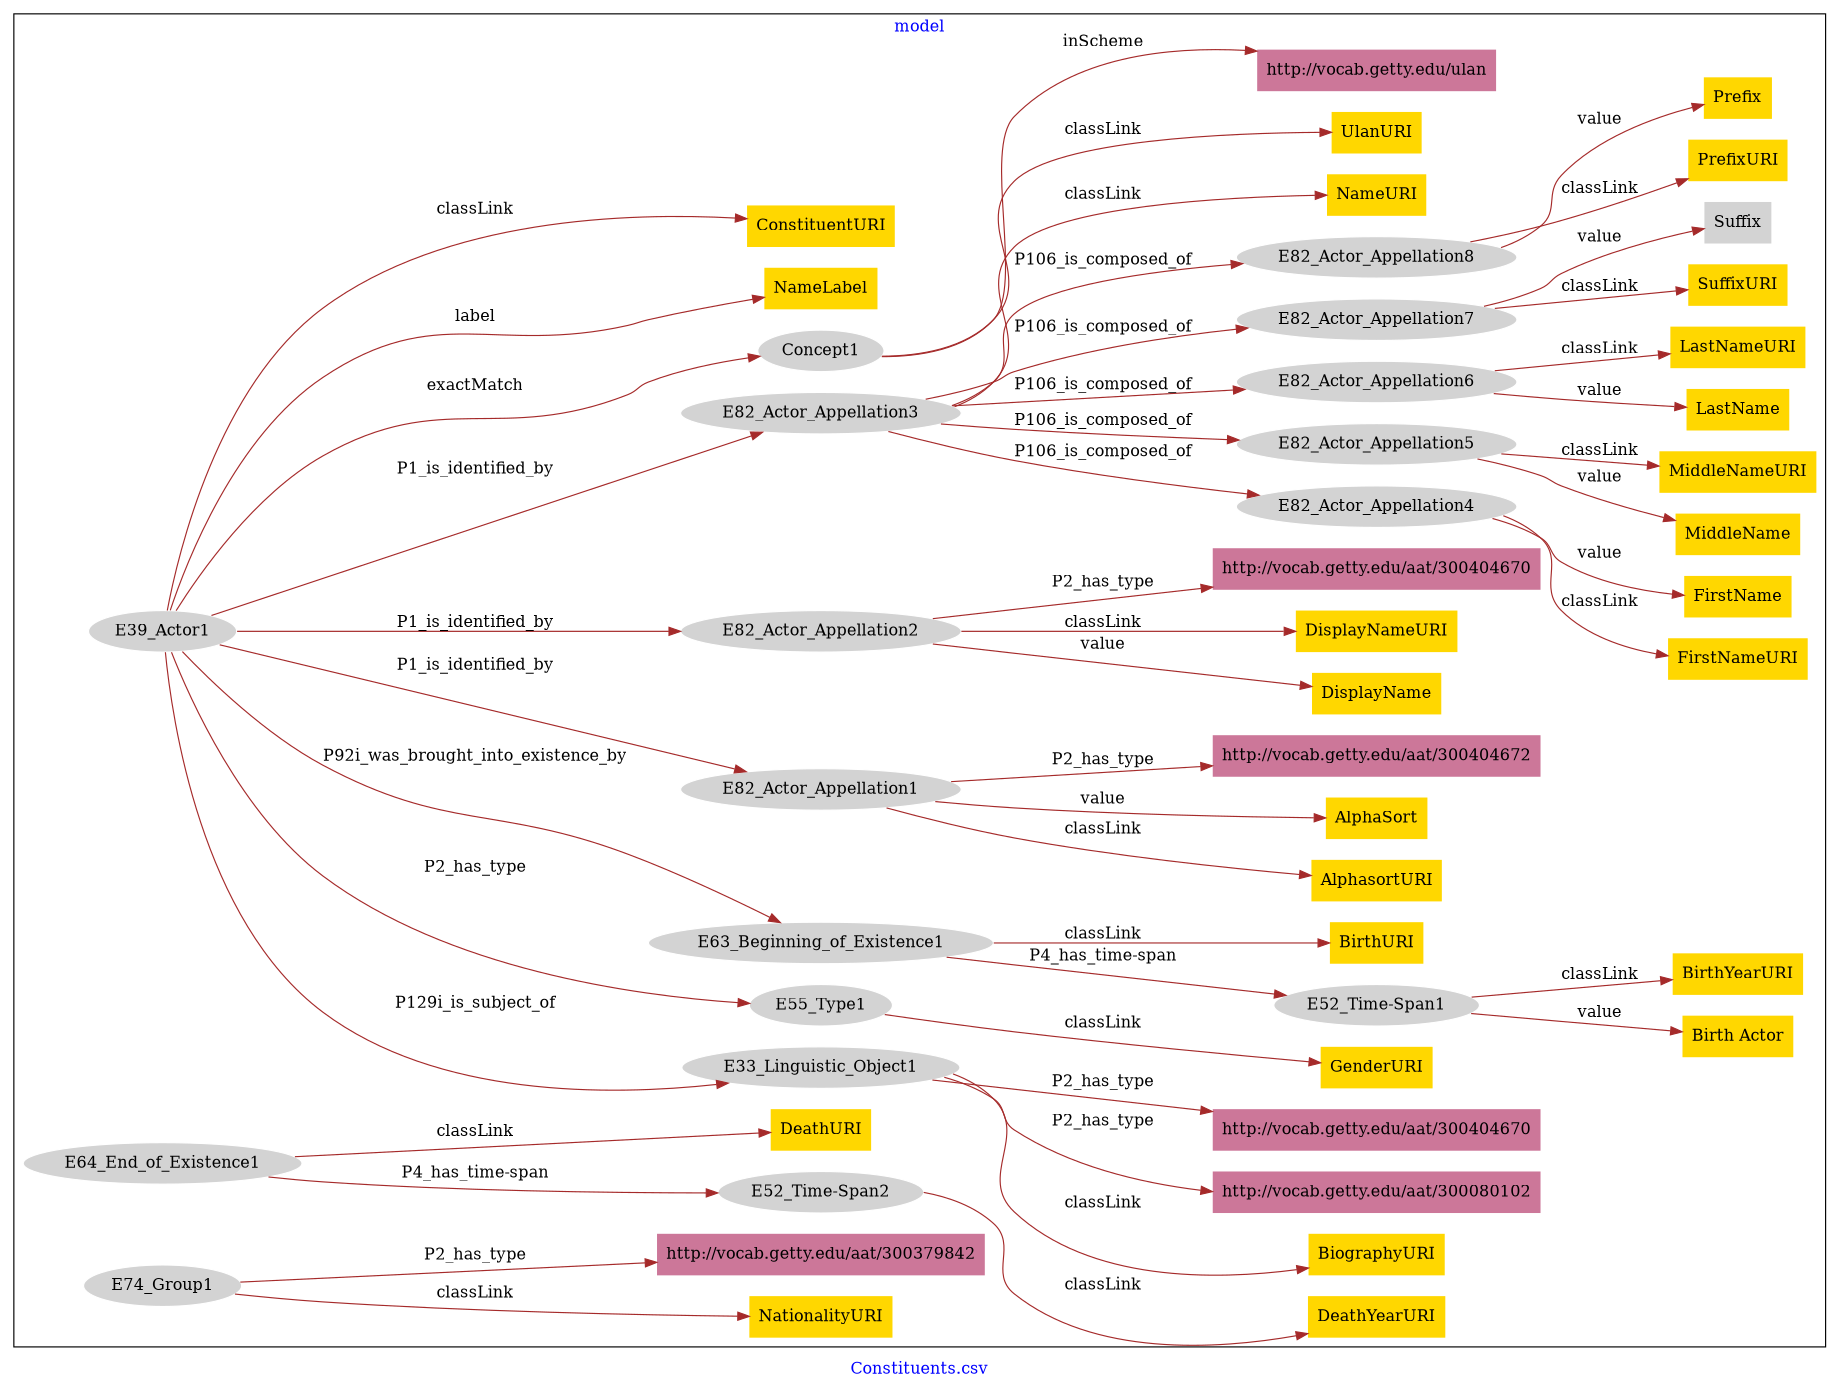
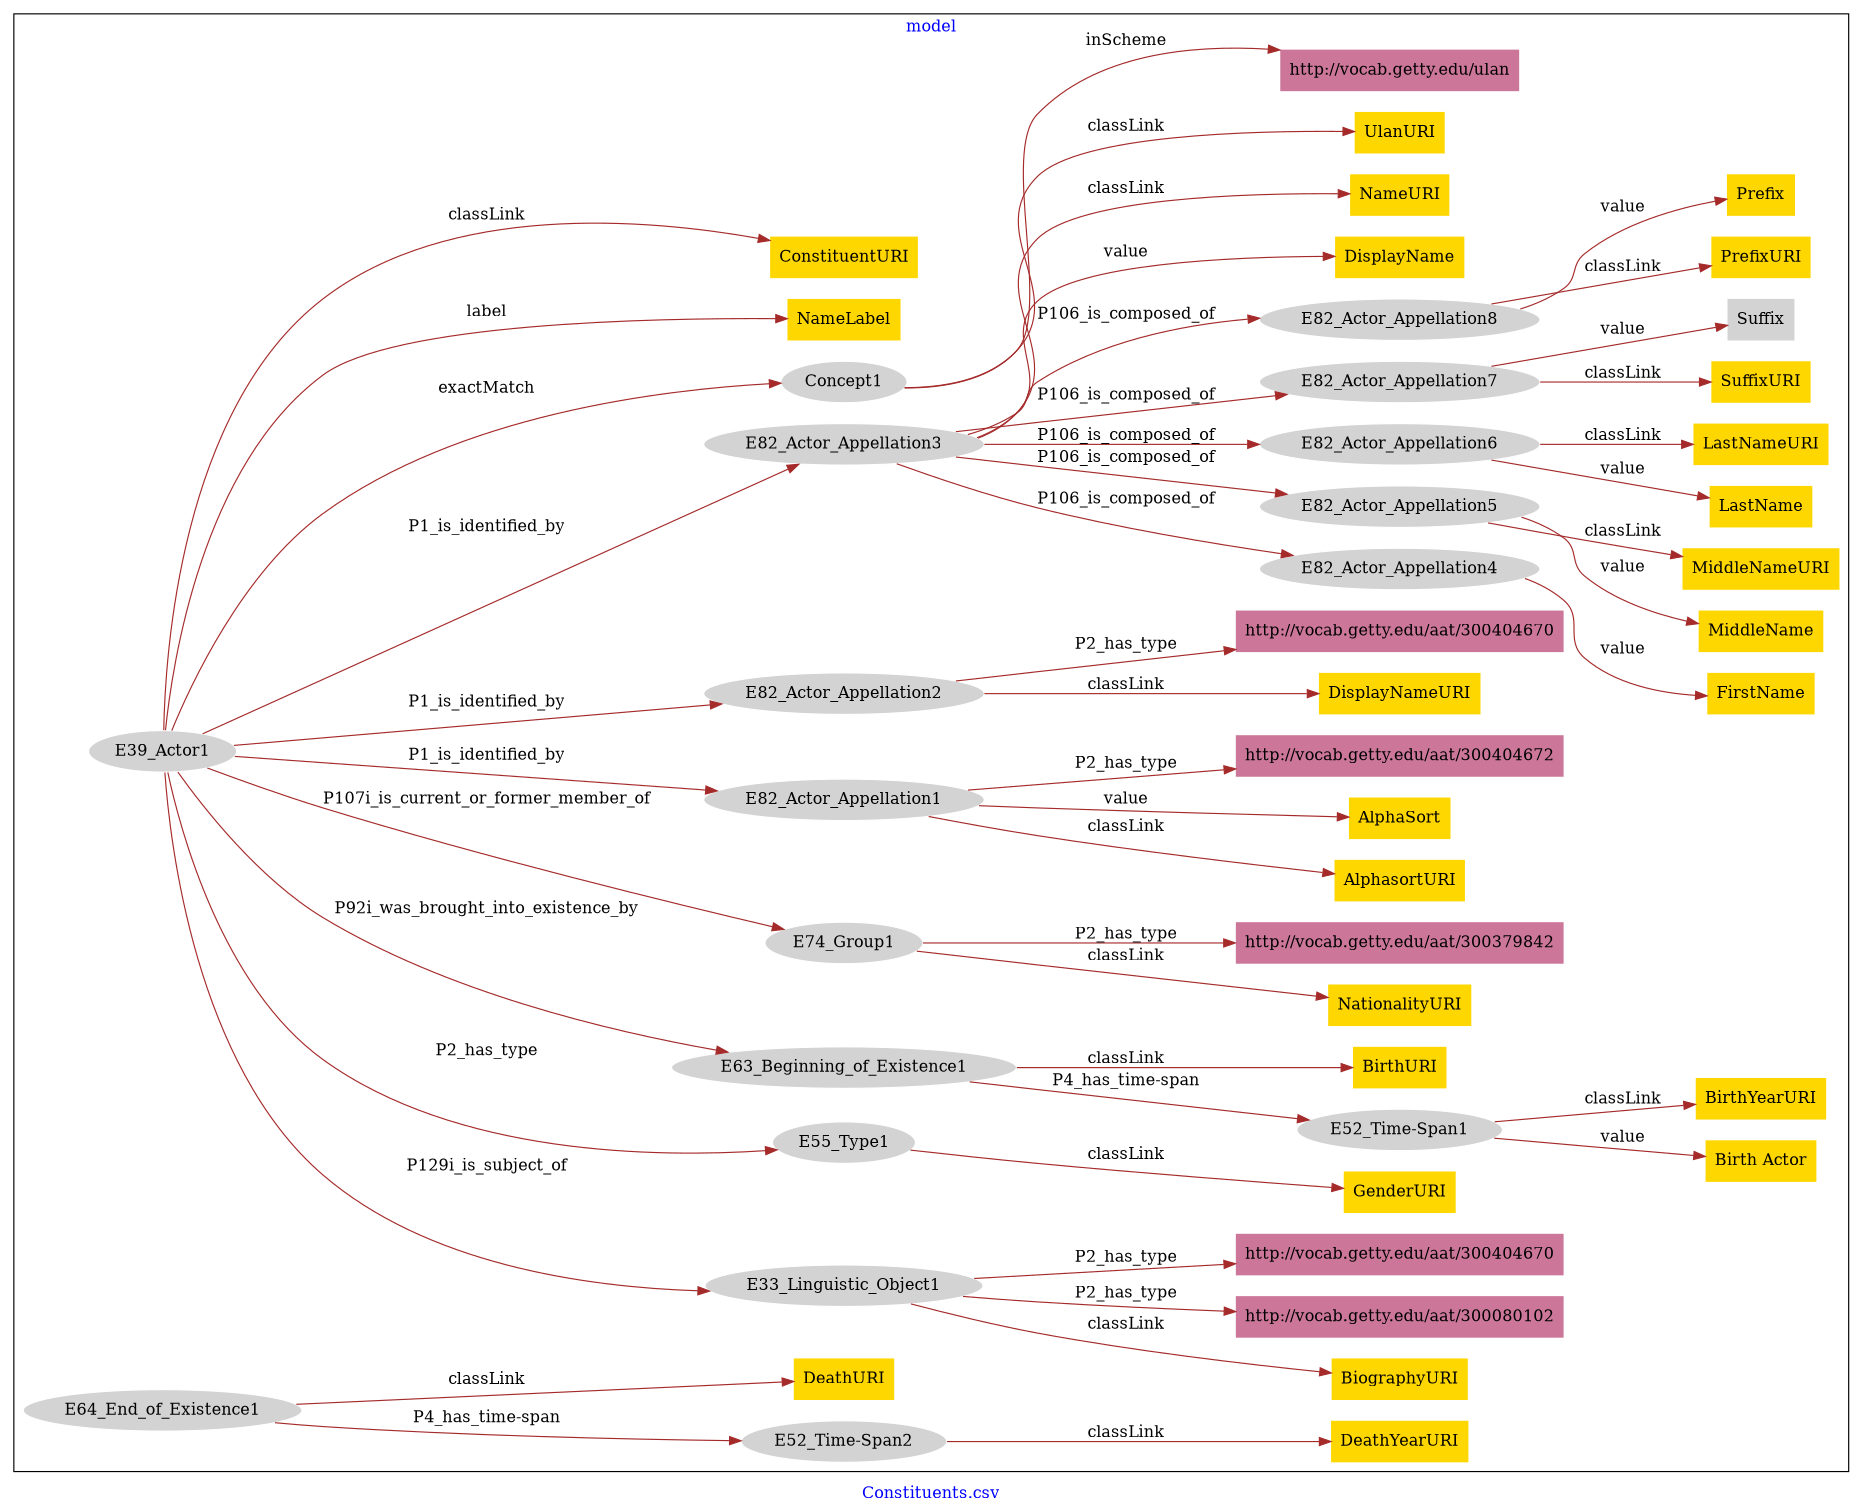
(1738, 659) -> none
(1116, 665) -> (1095, 276)
none -> (488, 855)
